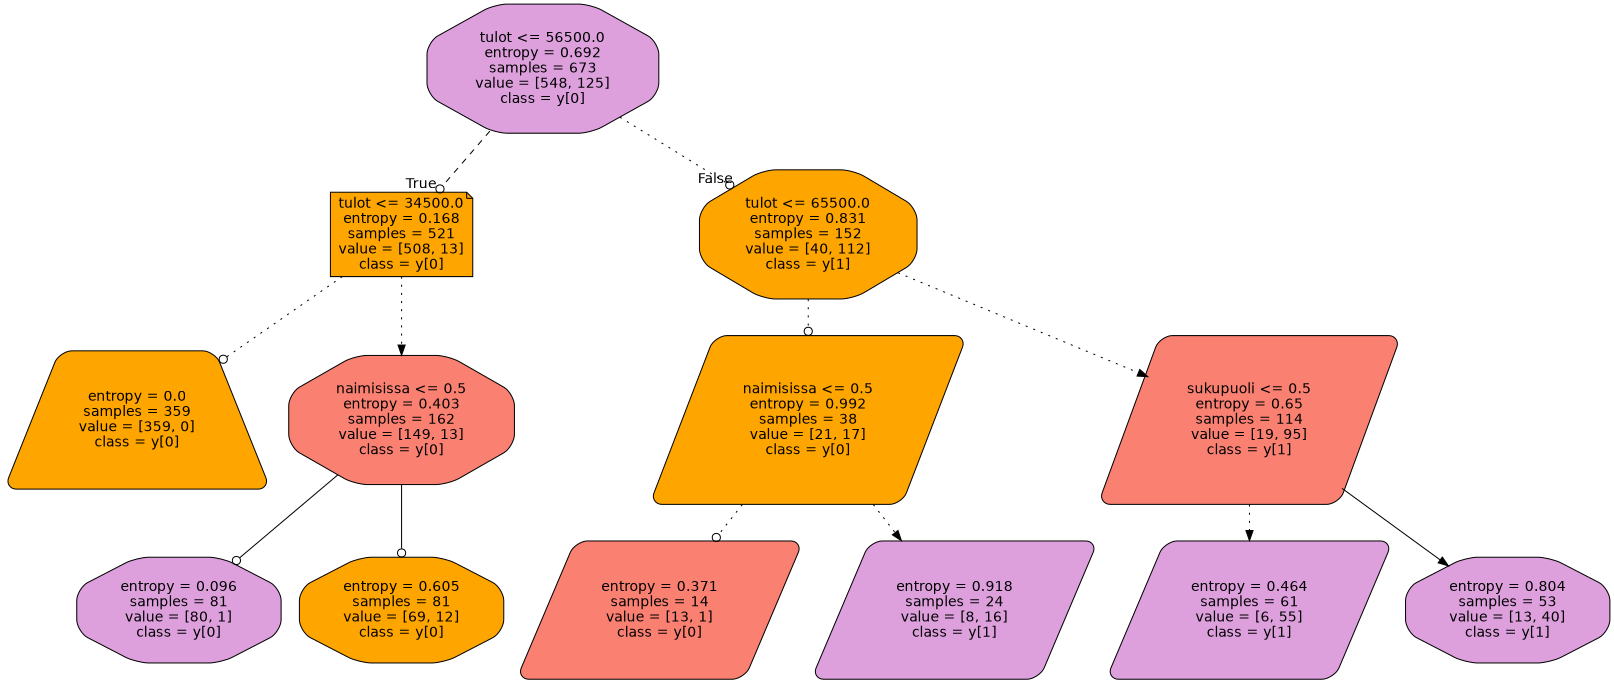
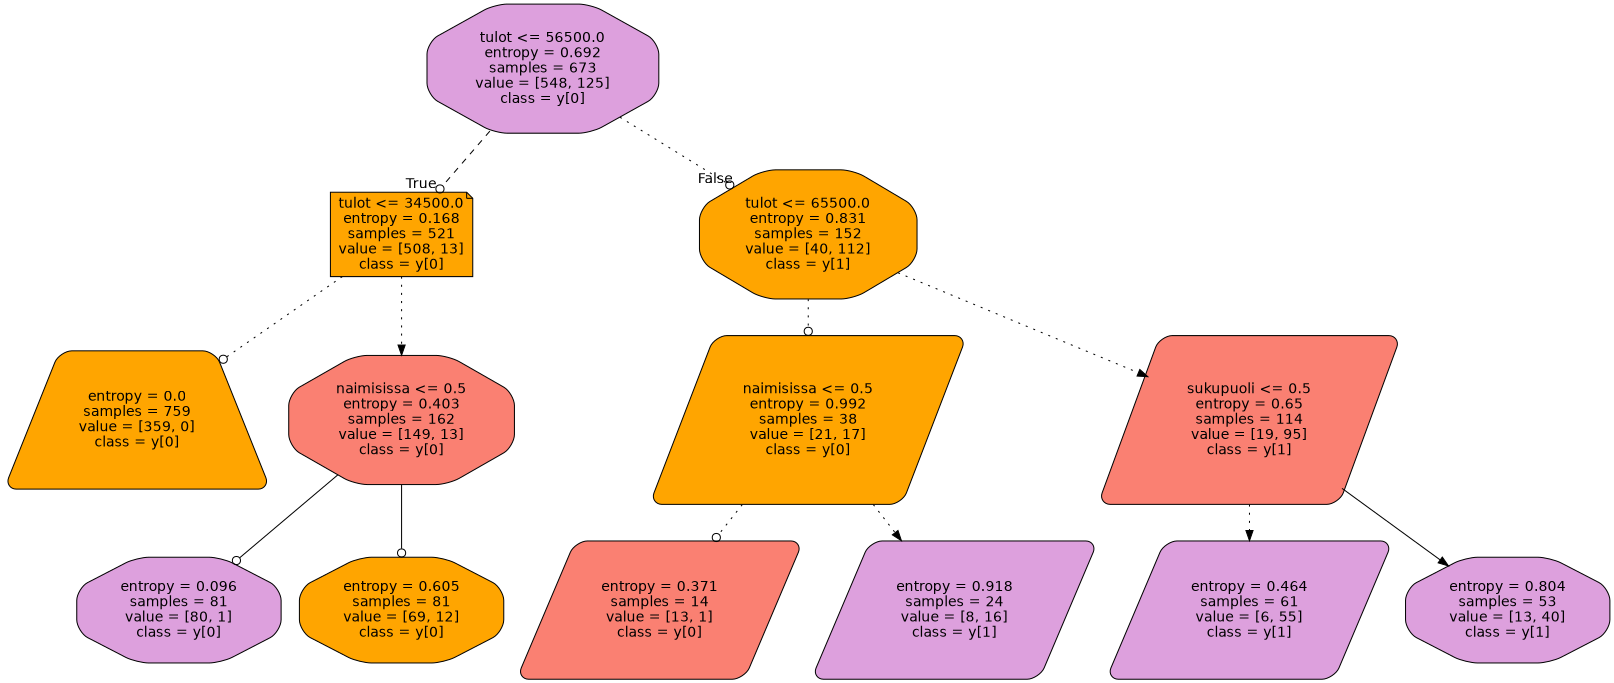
(137, 420) -> (137, 420)
